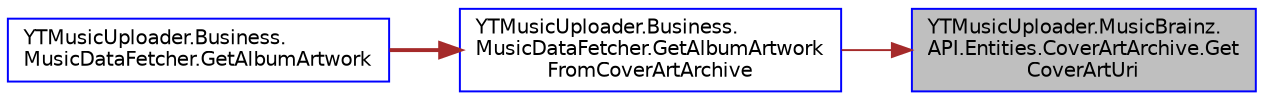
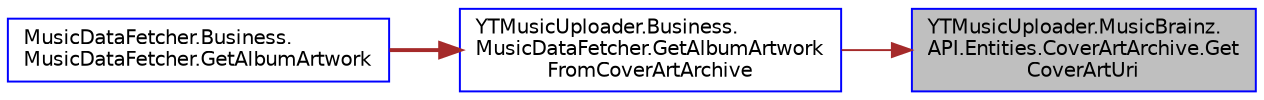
(198, 50) -> (198, 50)
